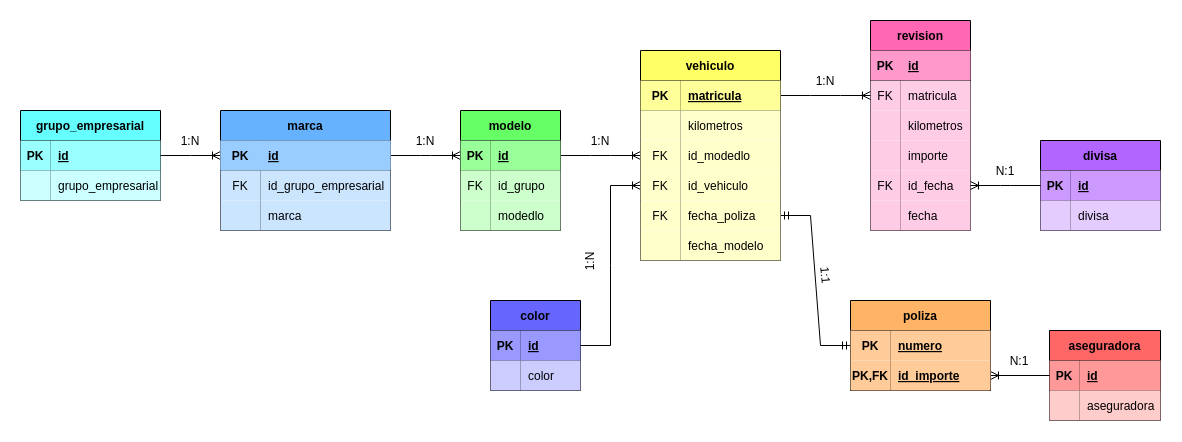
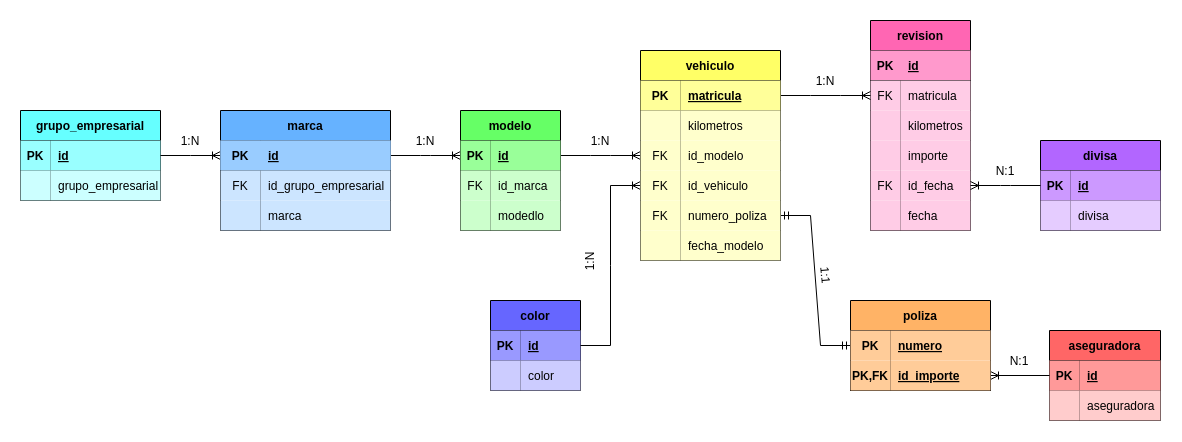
(718, 156) -> (715, 156)
(523, 186) -> (523, 186)
(725, 216) -> (729, 216)
